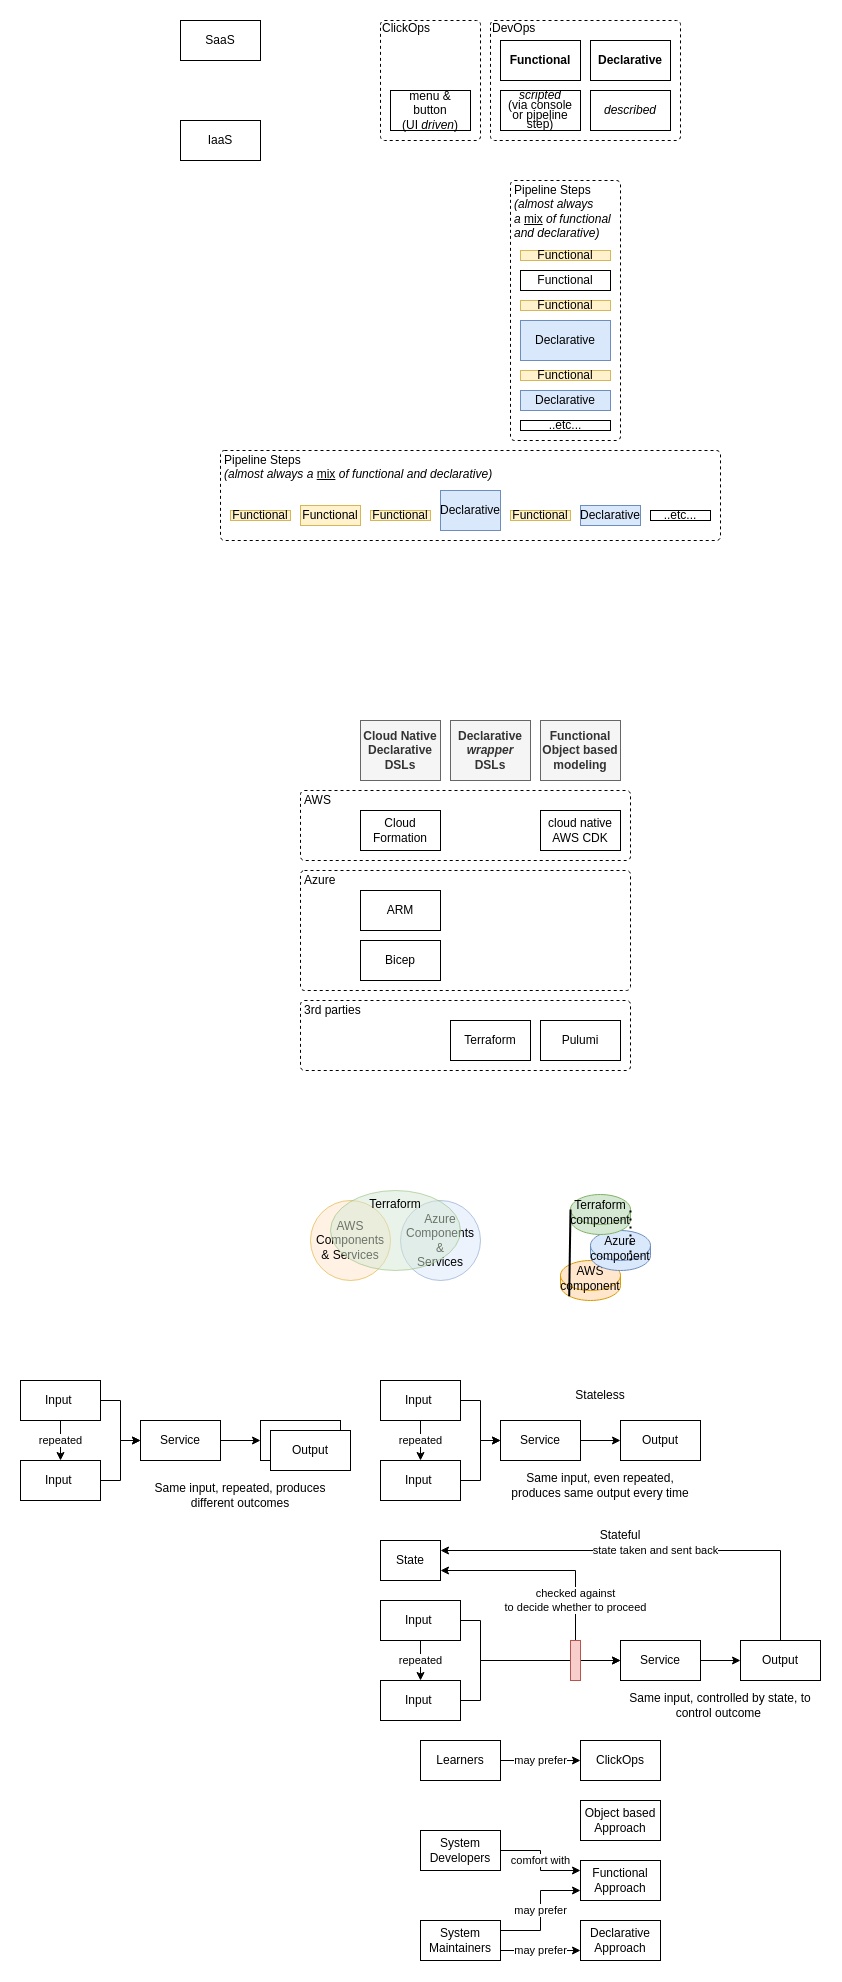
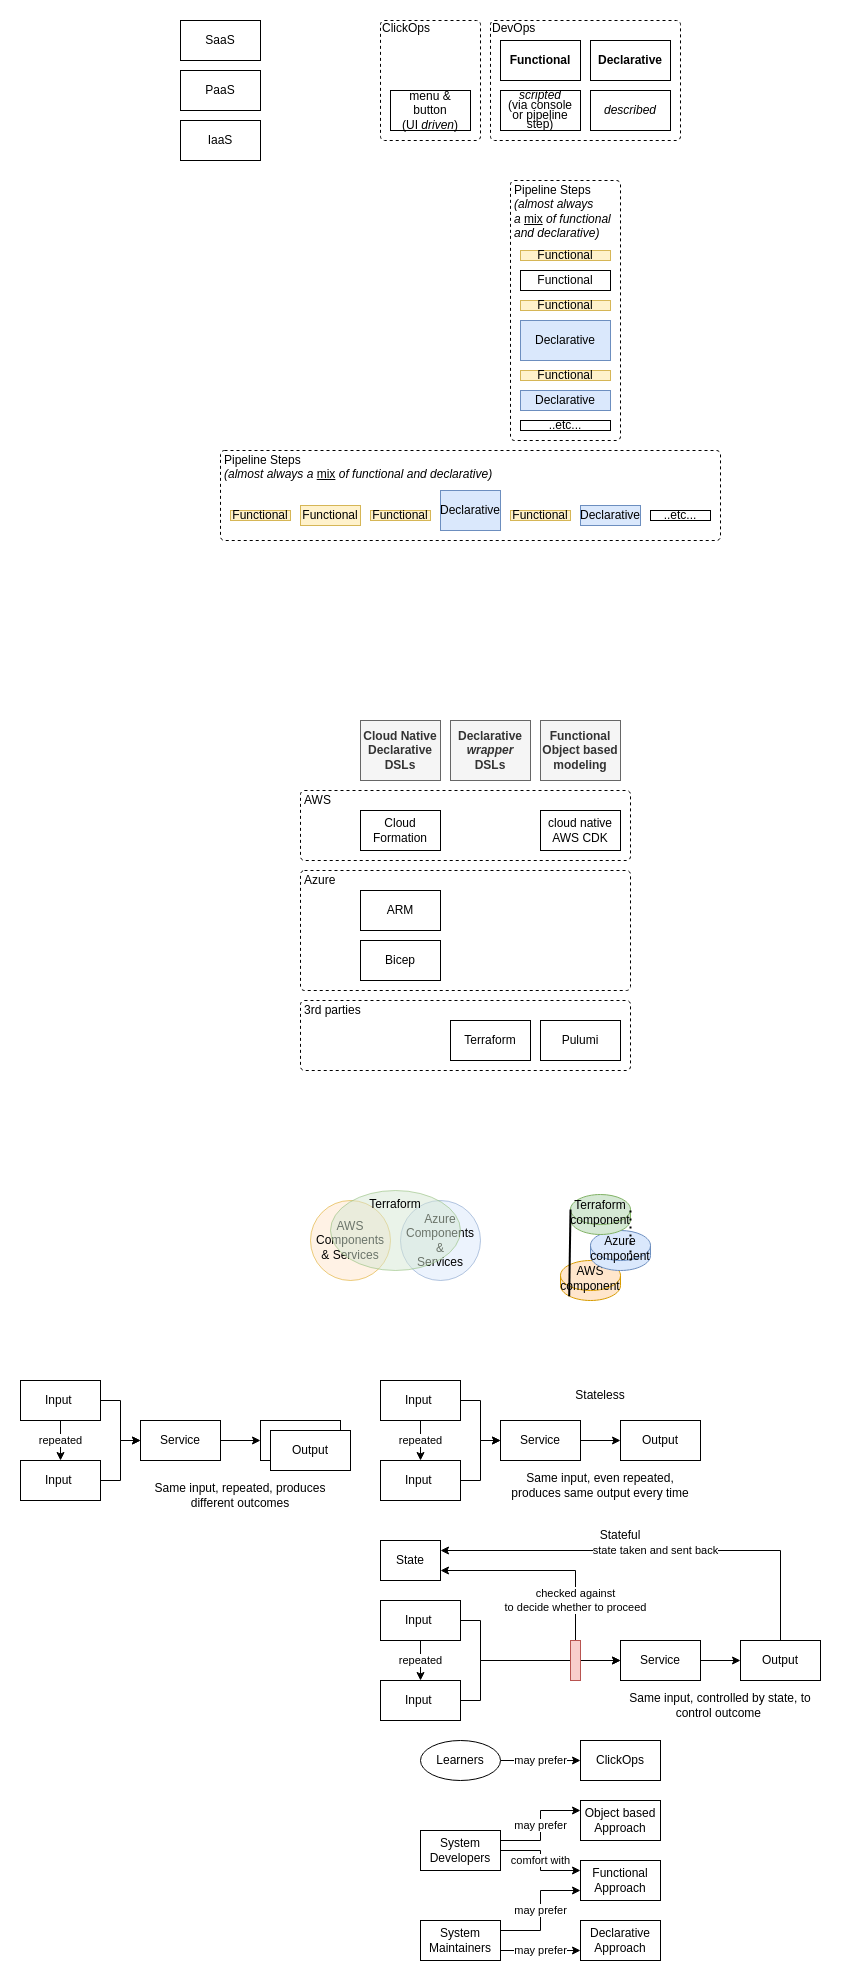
none -> (221, 91)
(461, 1761) -> (461, 1761)
none -> (541, 1830)
